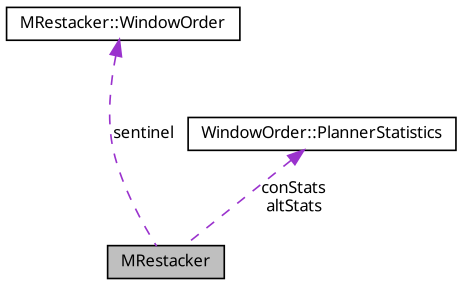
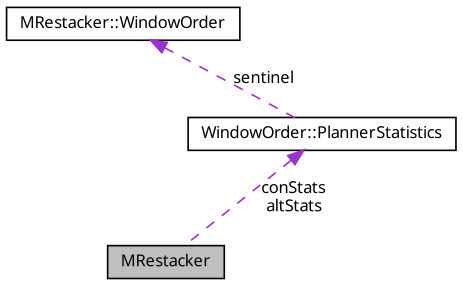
(115, 155) -> (230, 83)
